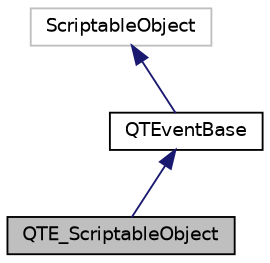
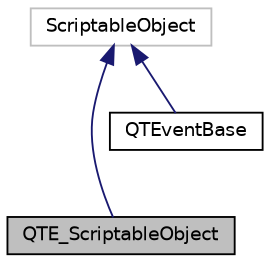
(148, 192) -> (92, 141)
